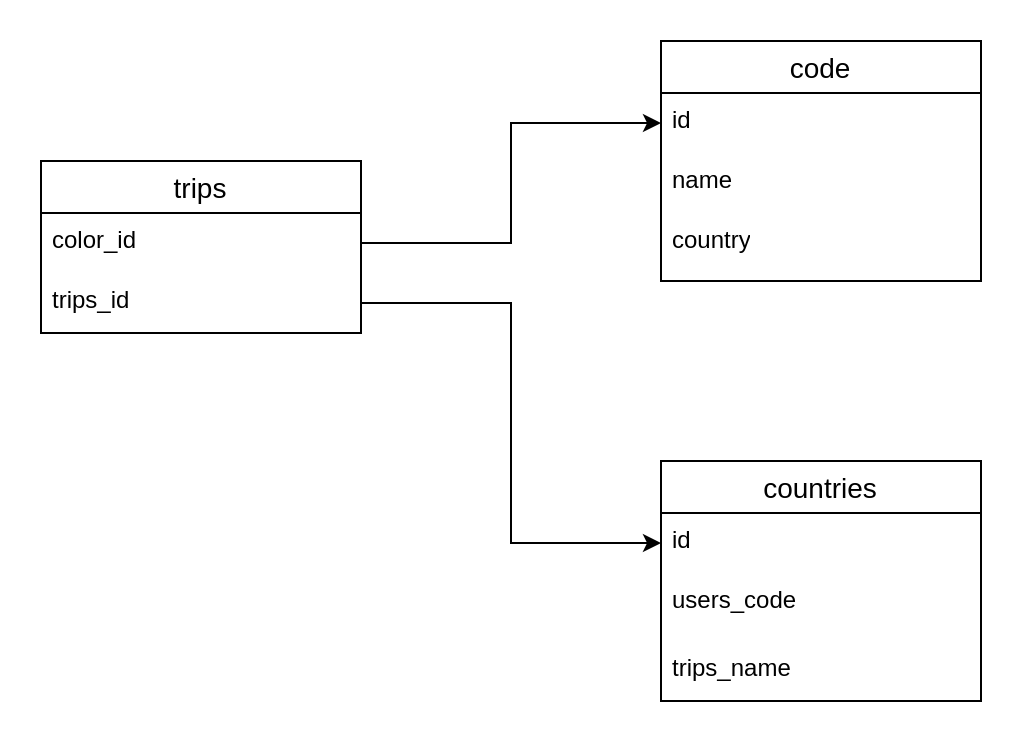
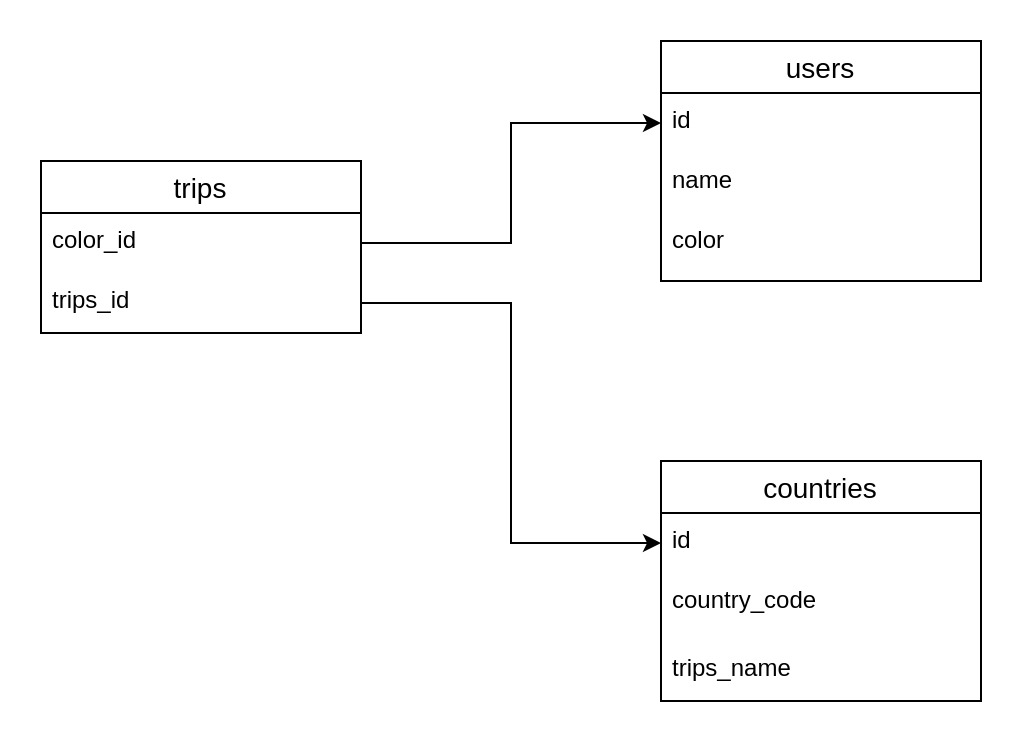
(820, 69) -> (820, 69)
(720, 241) -> (703, 241)
(740, 601) -> (754, 601)
